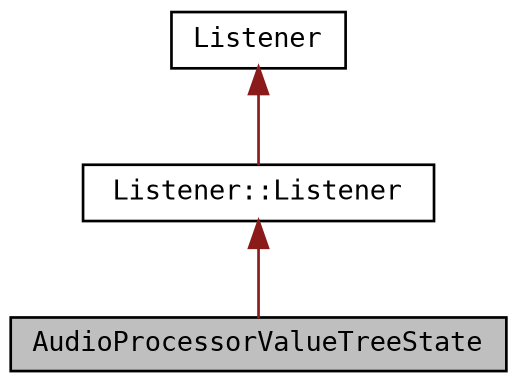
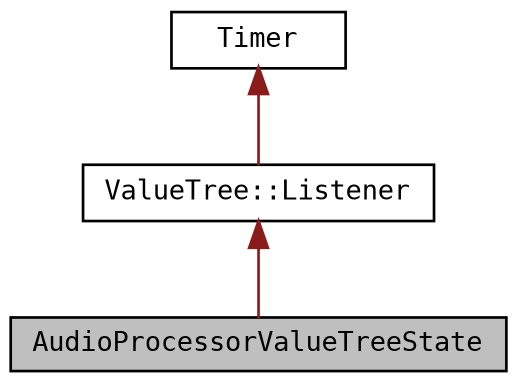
(259, 40) -> (259, 40)
(259, 193) -> (259, 193)
